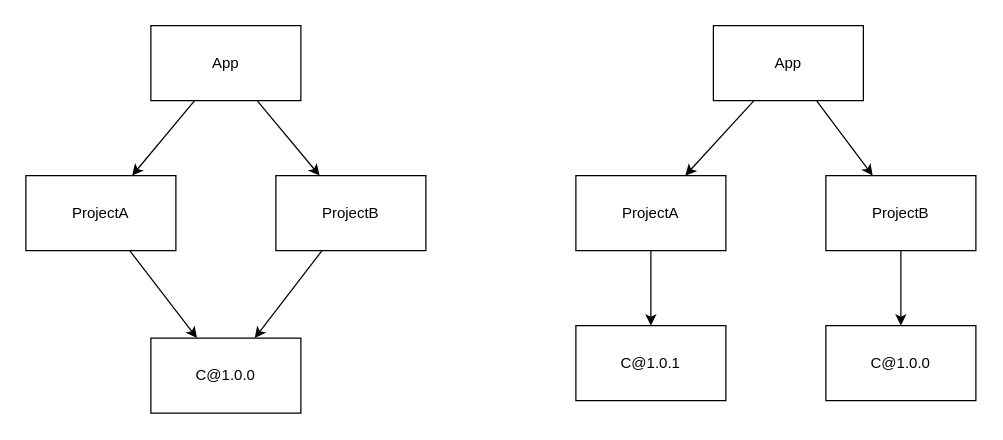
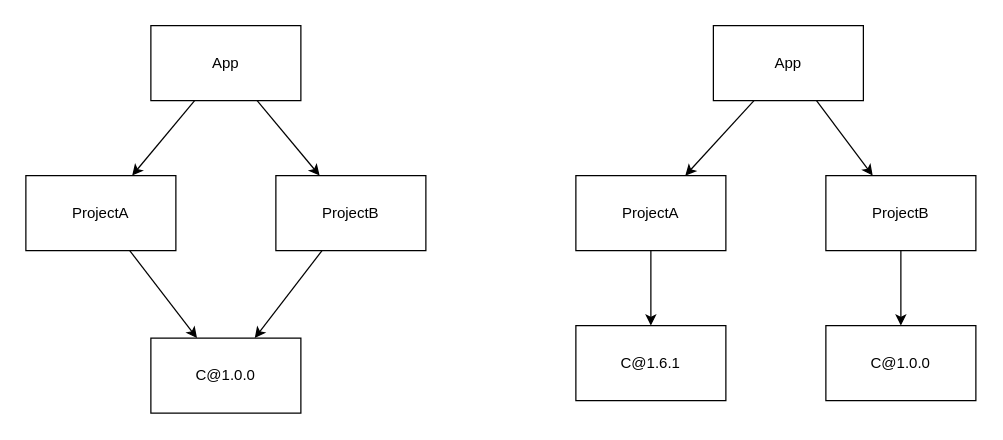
(651, 363) -> (651, 363)
